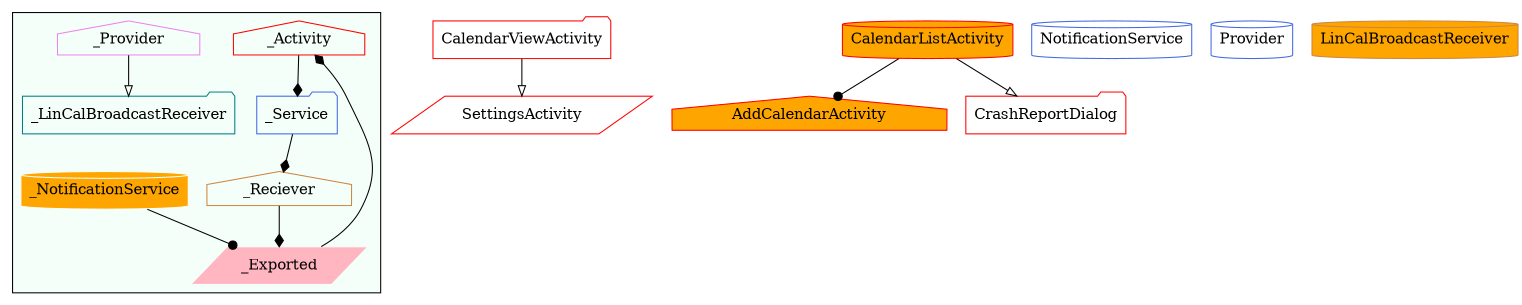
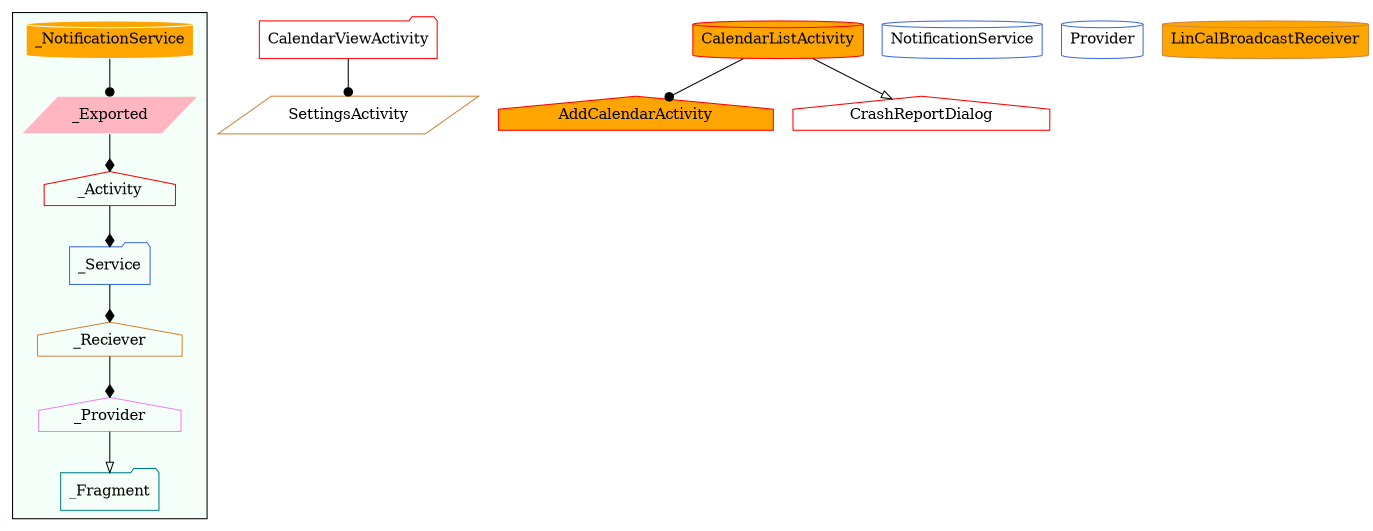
(522, 72) -> (348, 73)
(129, 115) -> (110, 492)
(522, 115) -> (348, 115)
(1046, 115) -> (921, 115)
(279, 220) -> (110, 371)
